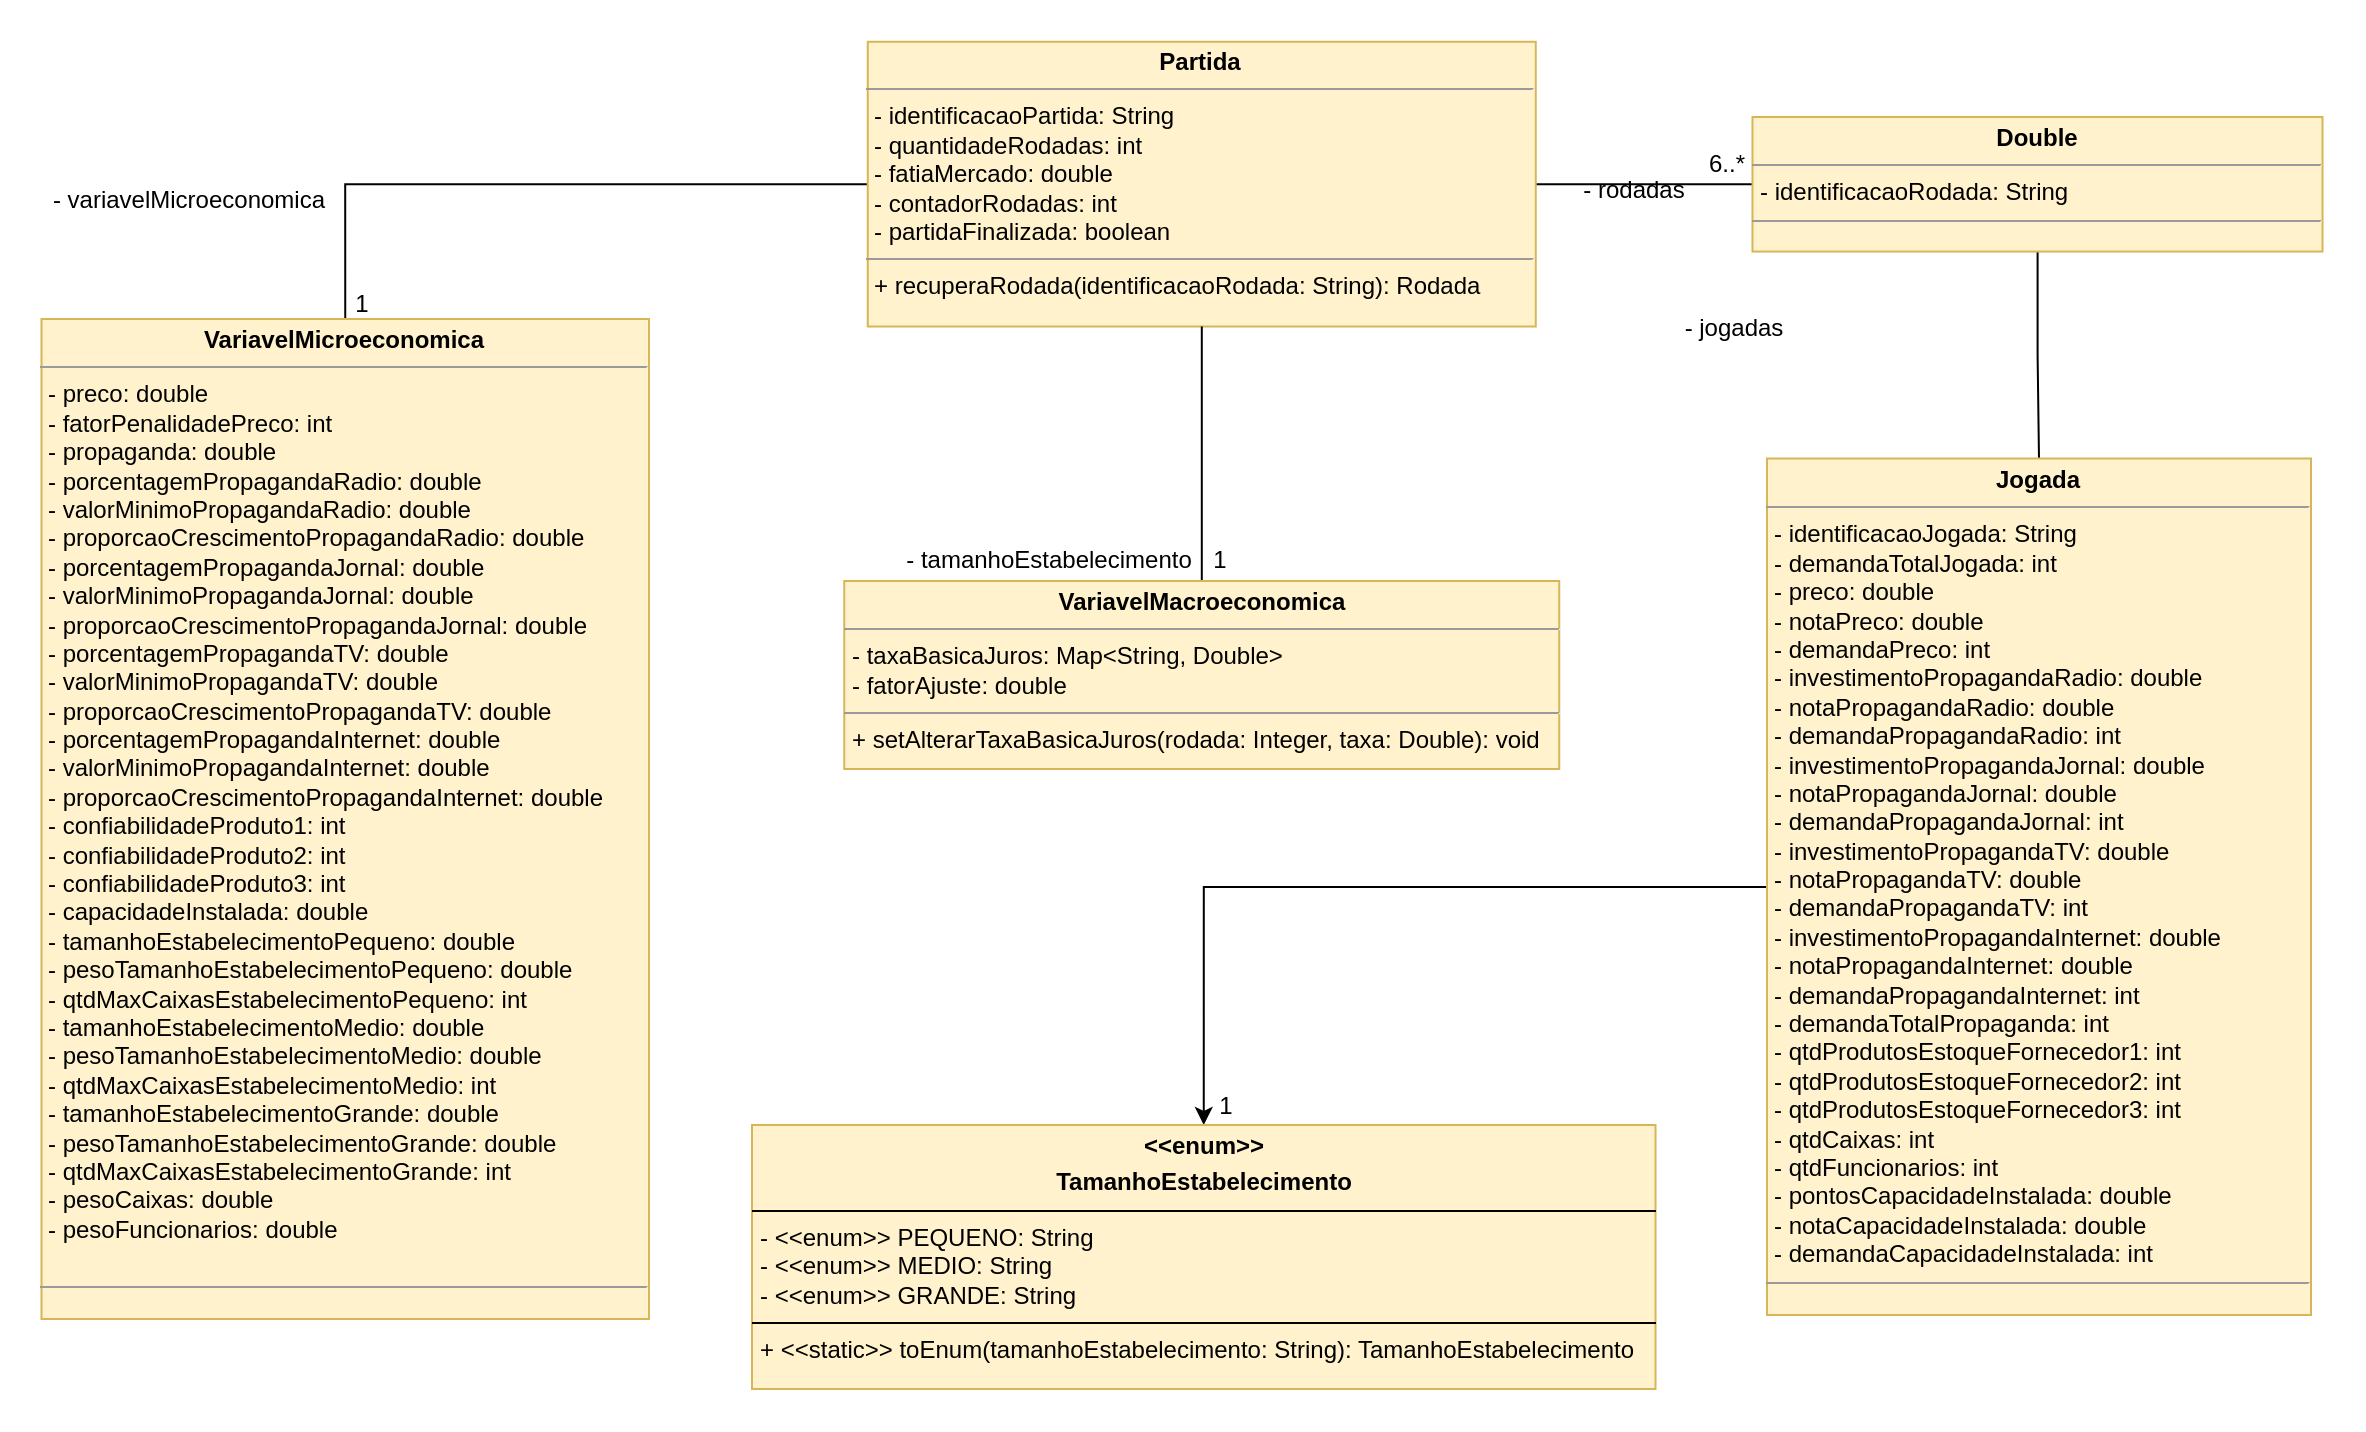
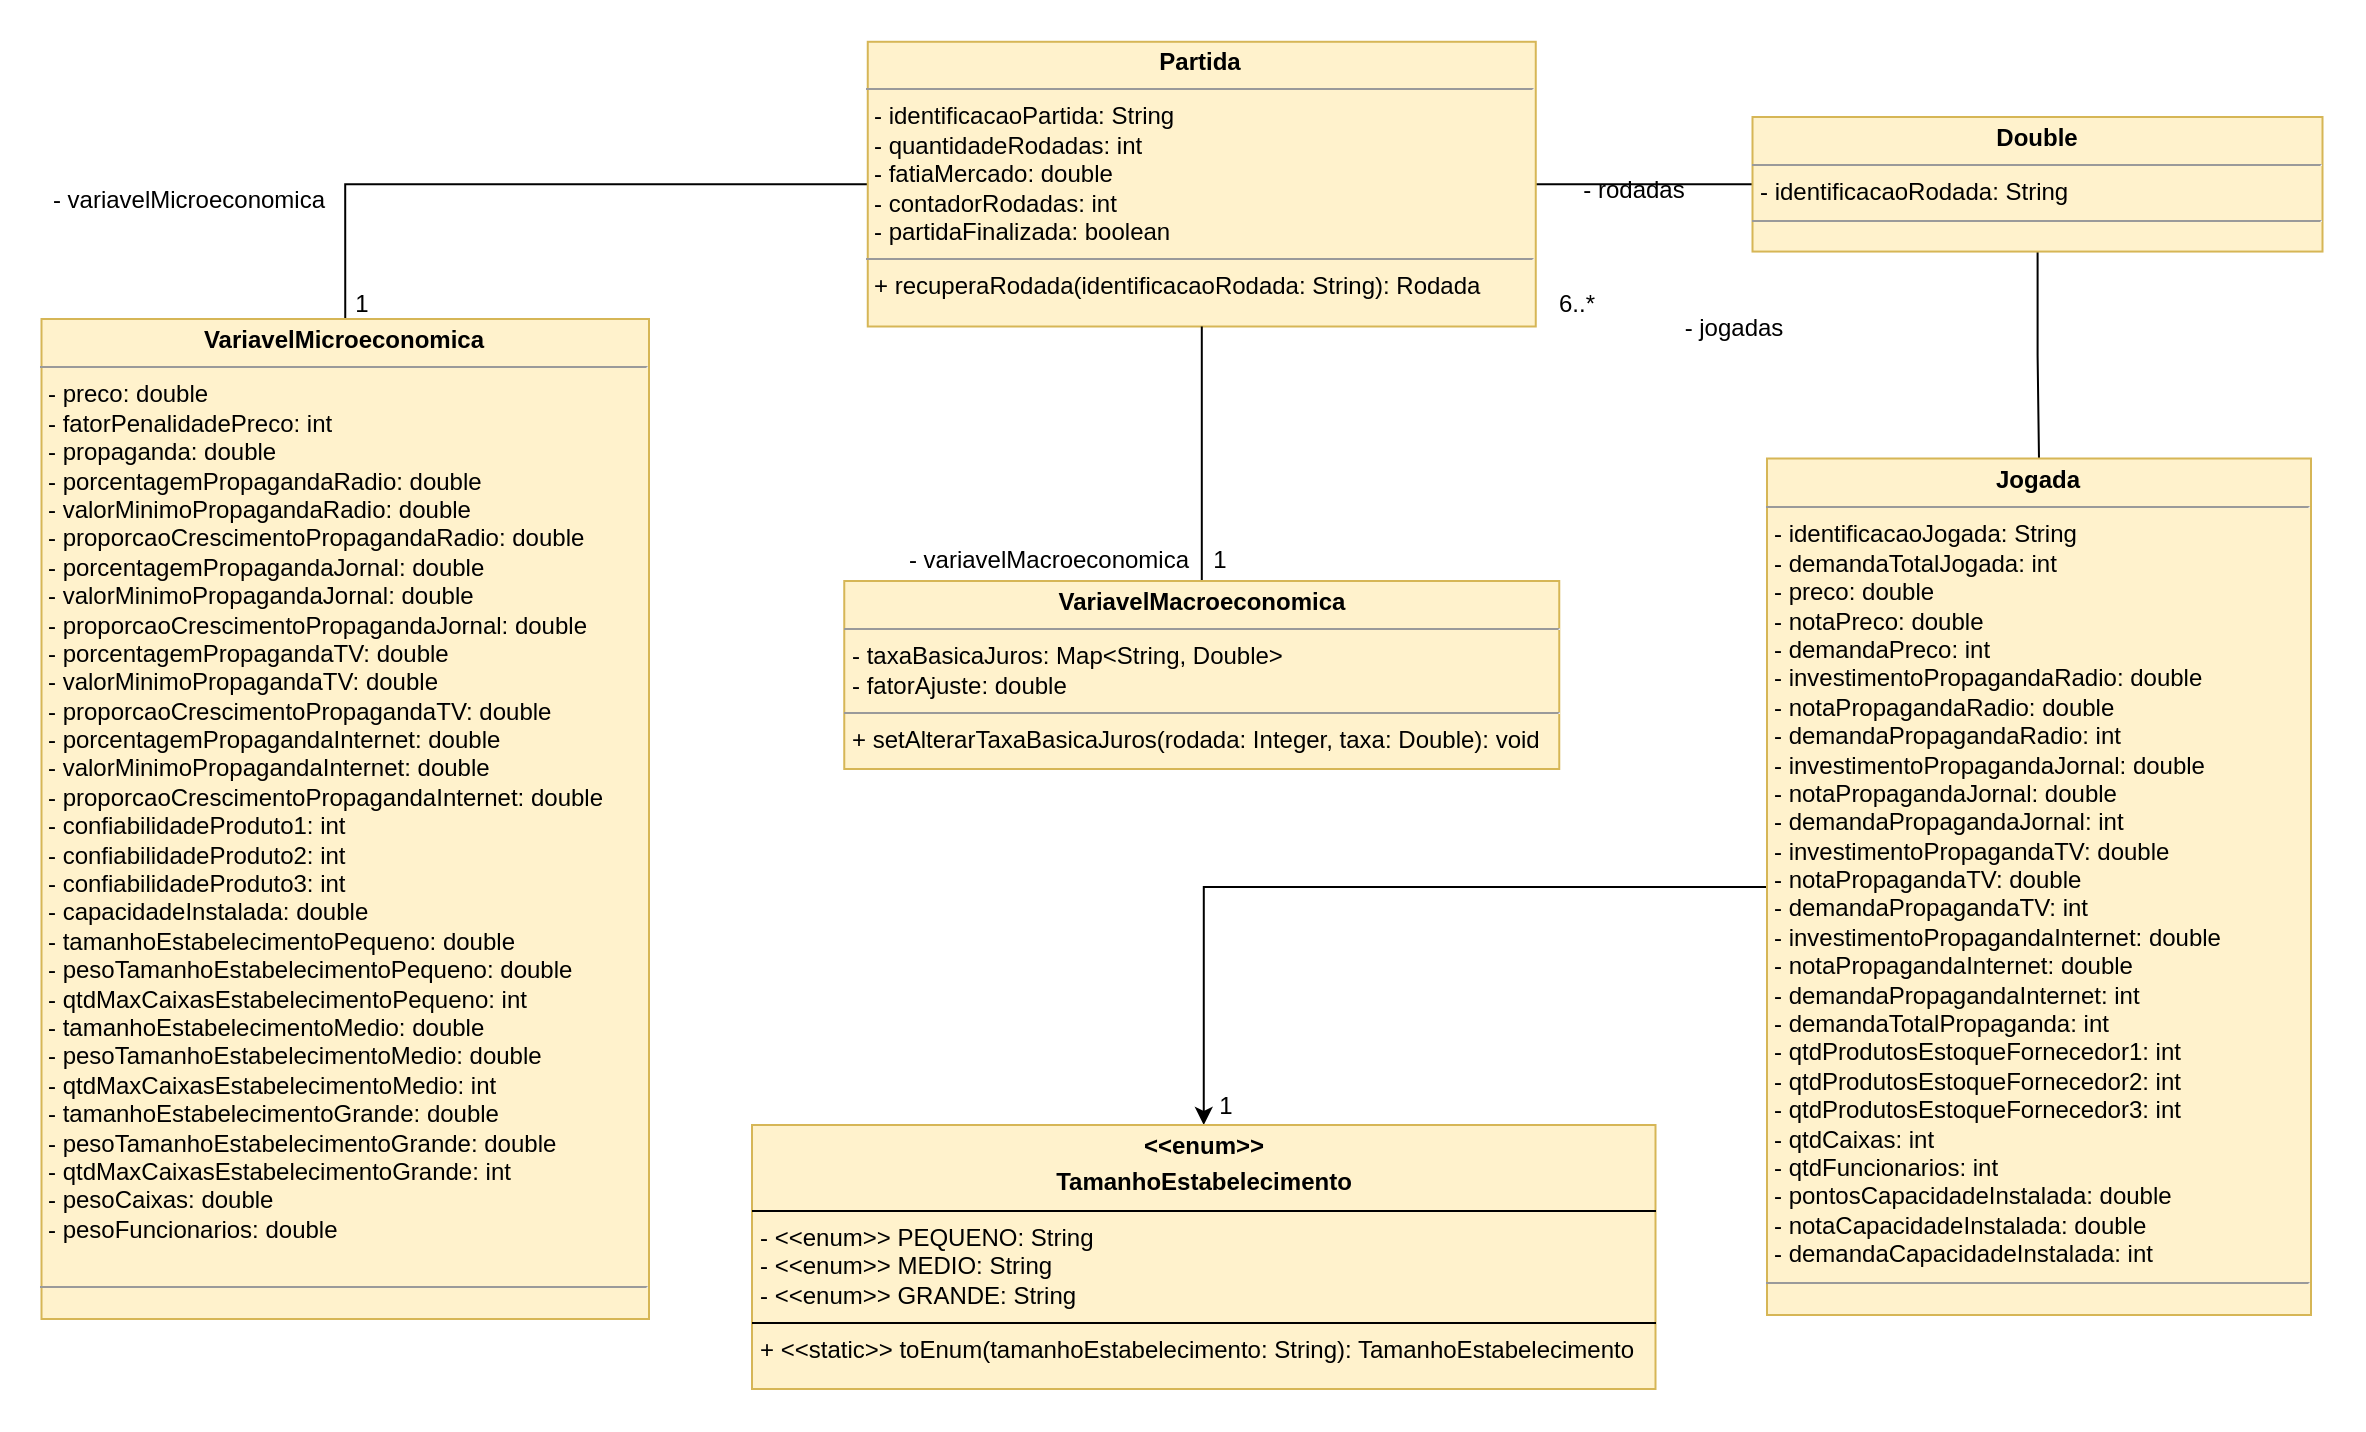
(1728, 165) -> (1578, 305)
(1050, 561) -> (1050, 561)
